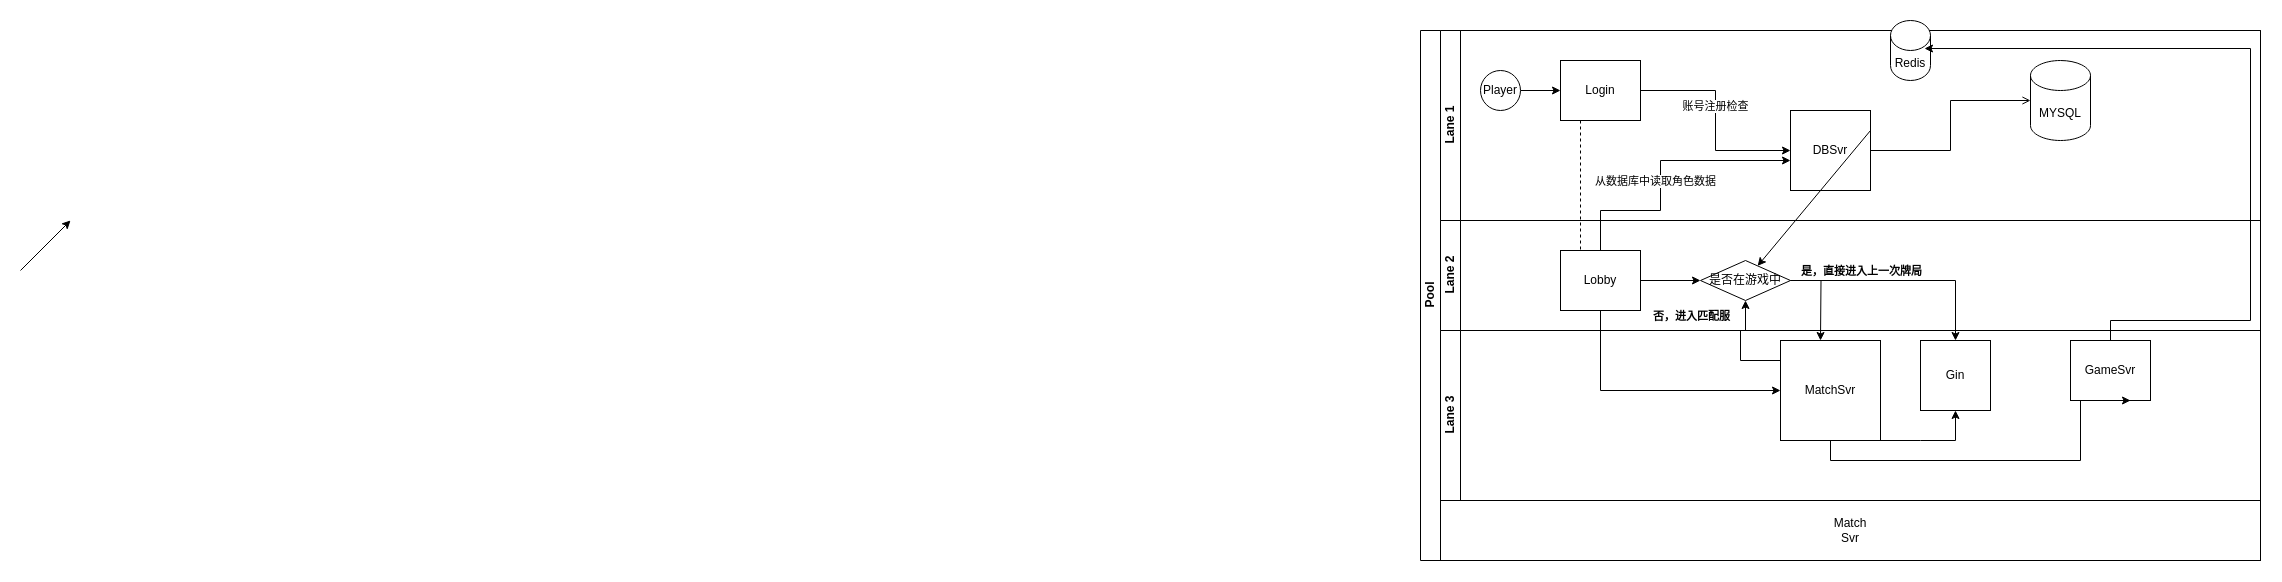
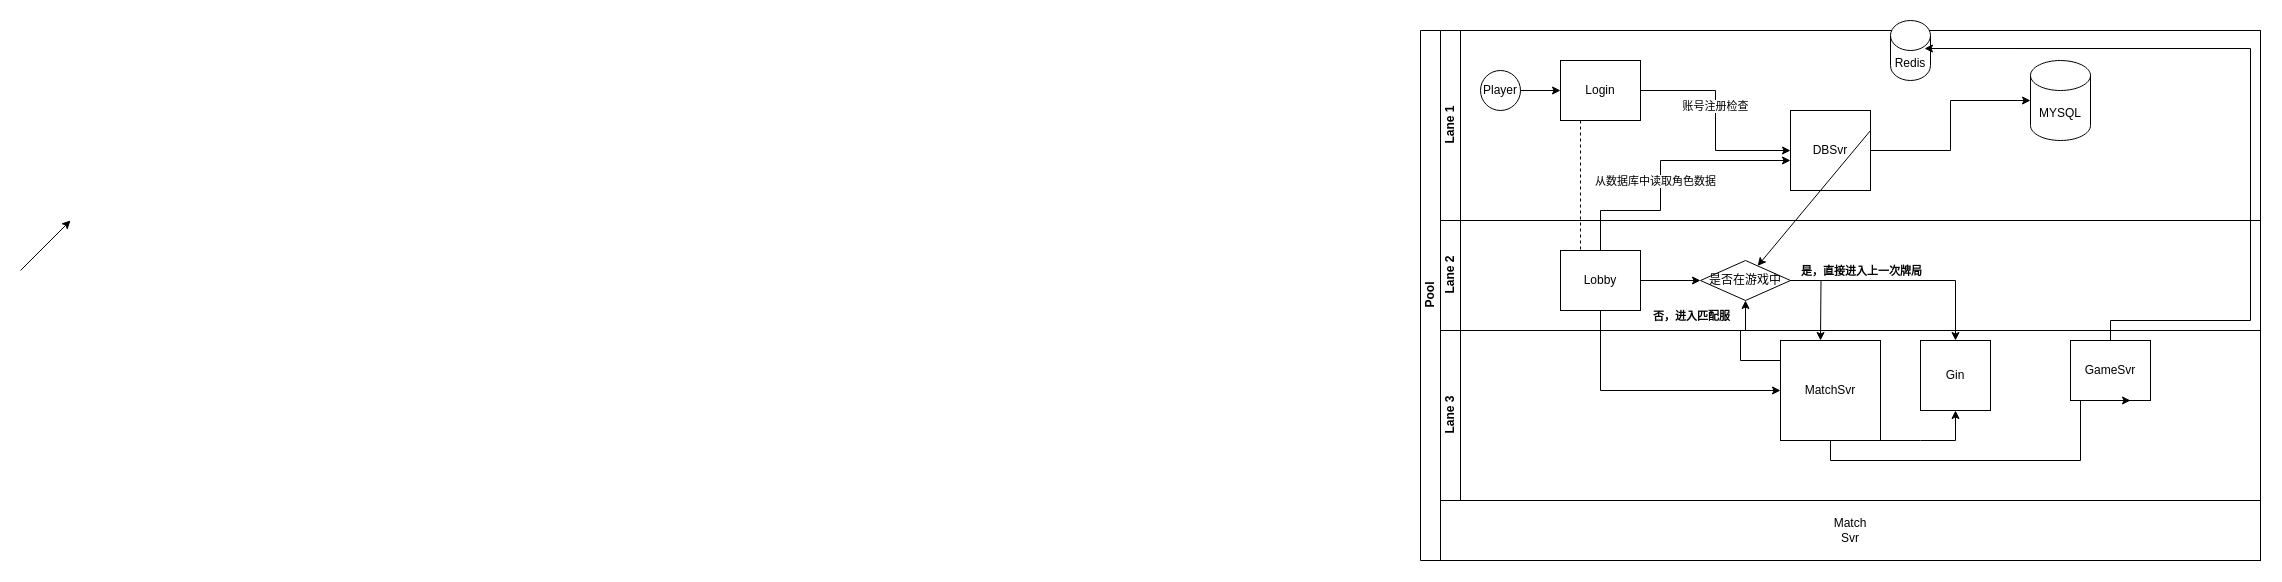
(2024, 101) -> (2022, 101)
